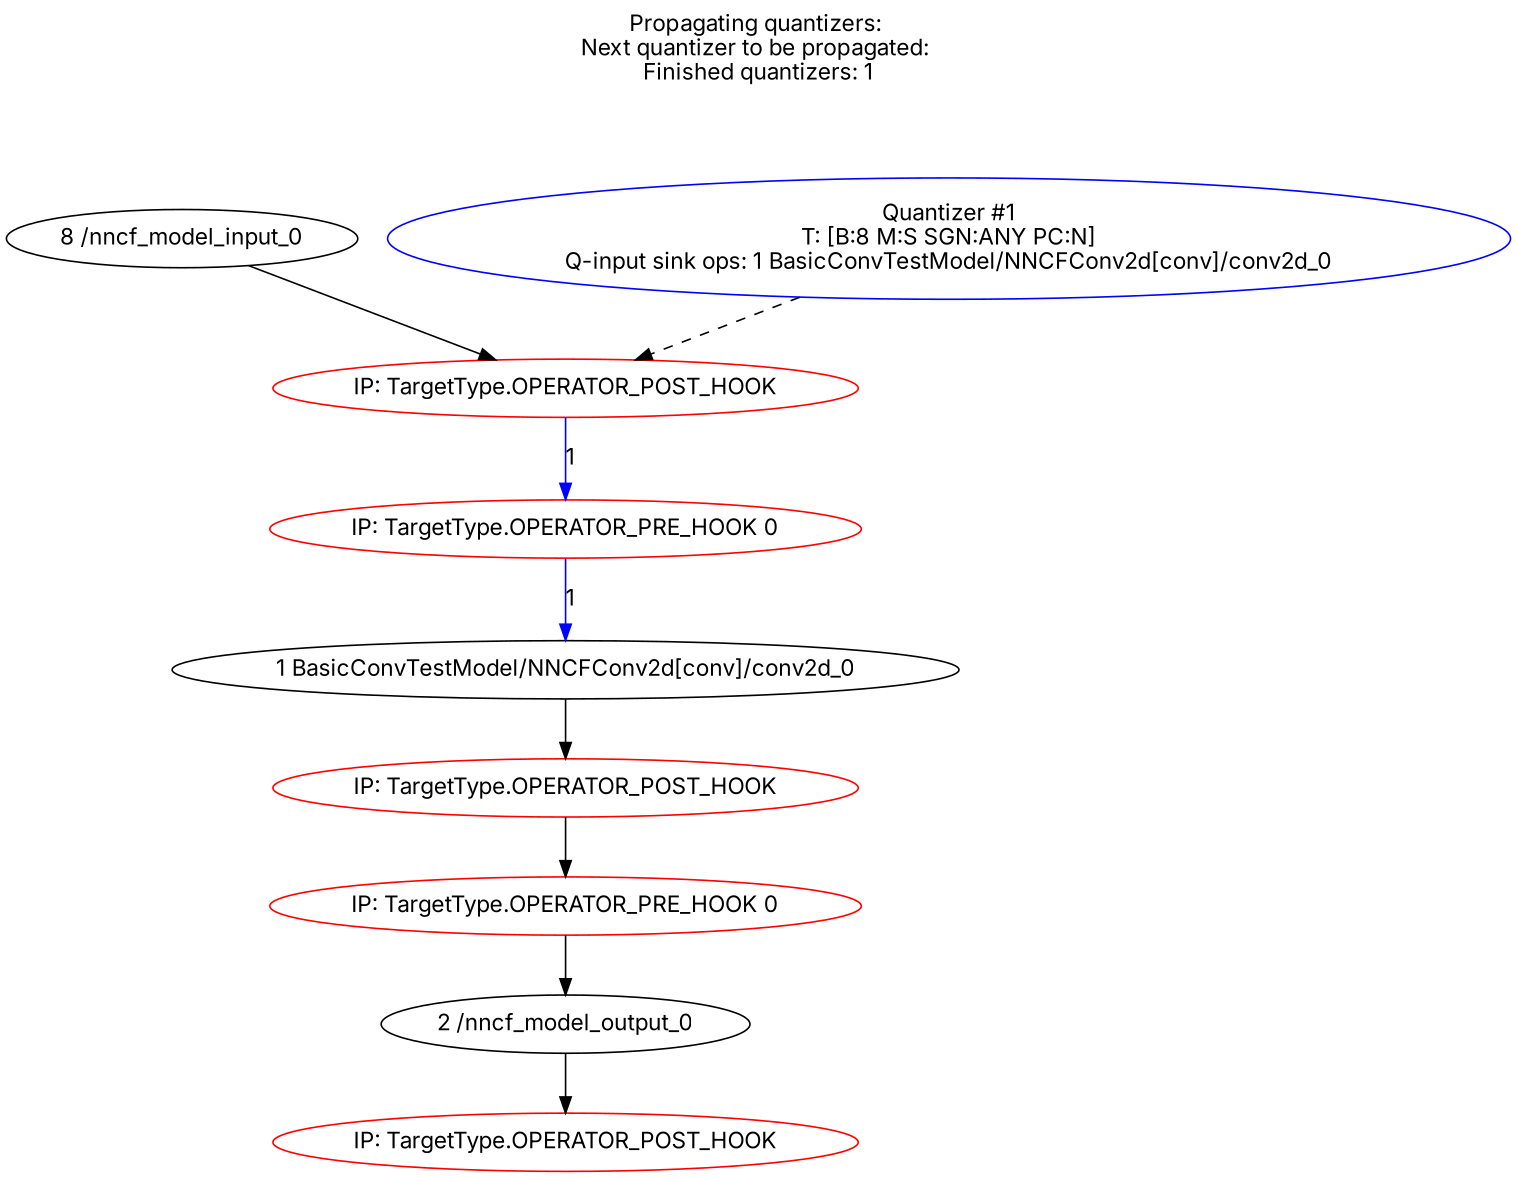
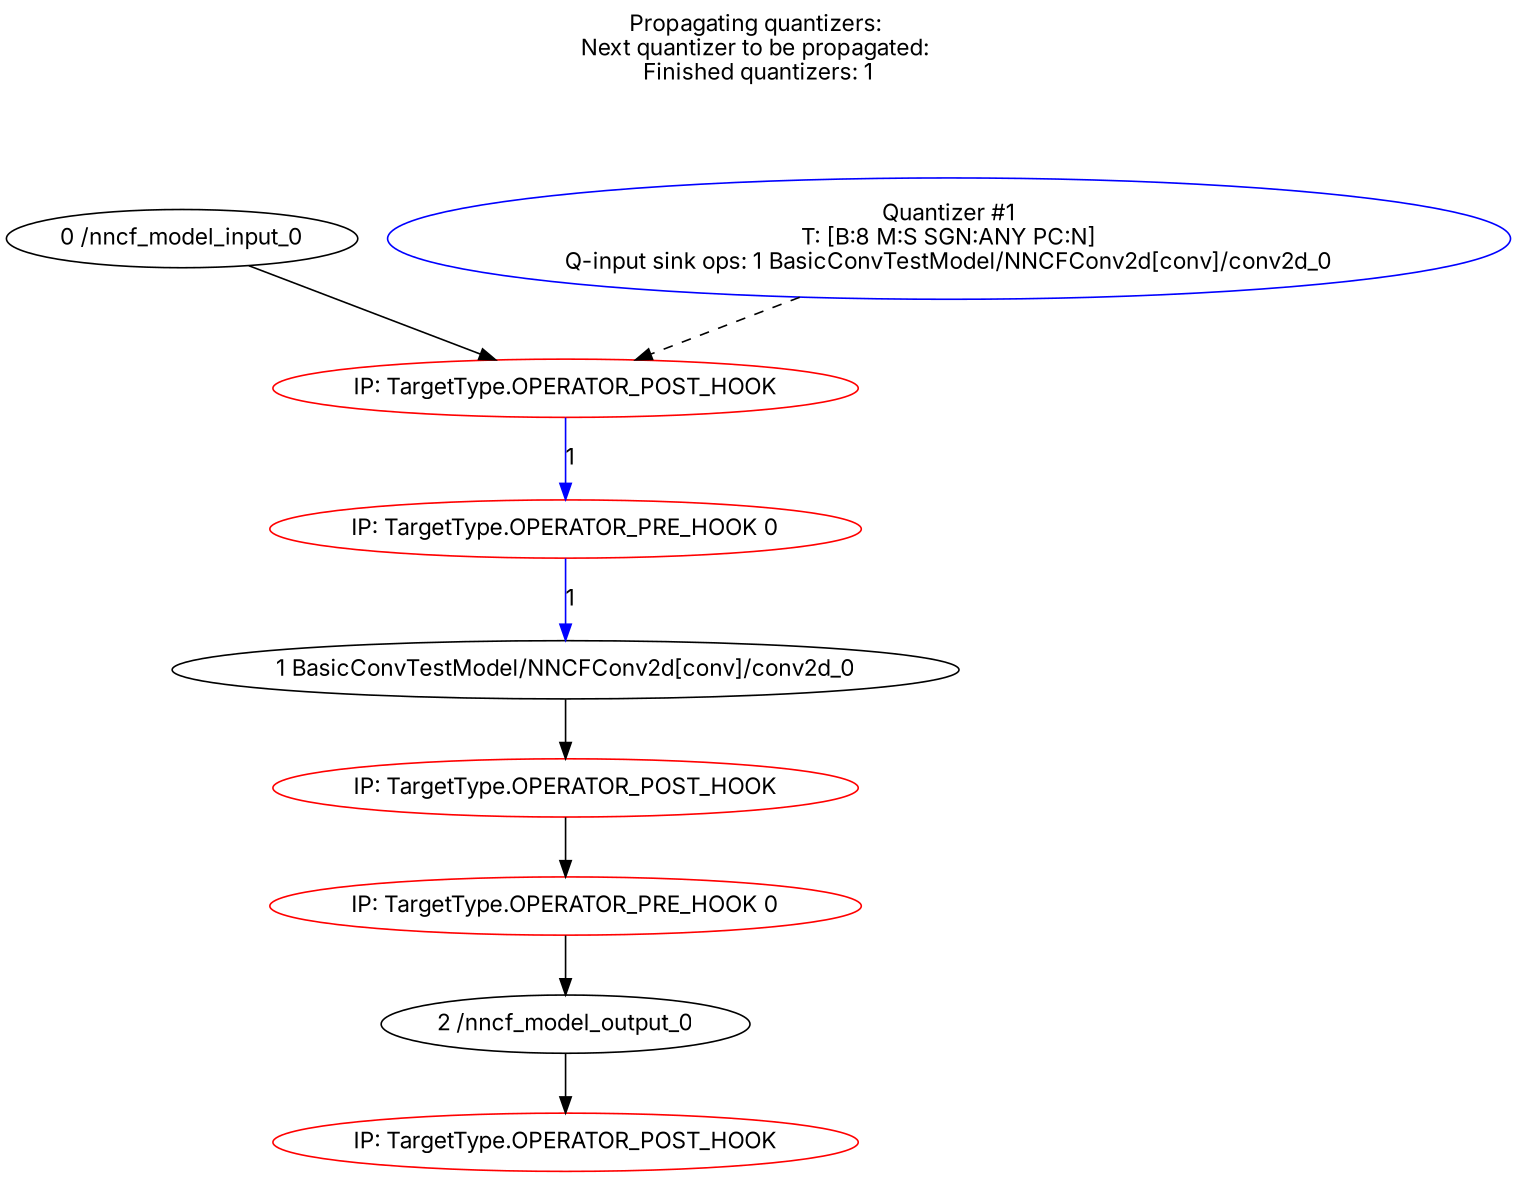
(182, 239) -> (182, 239)
